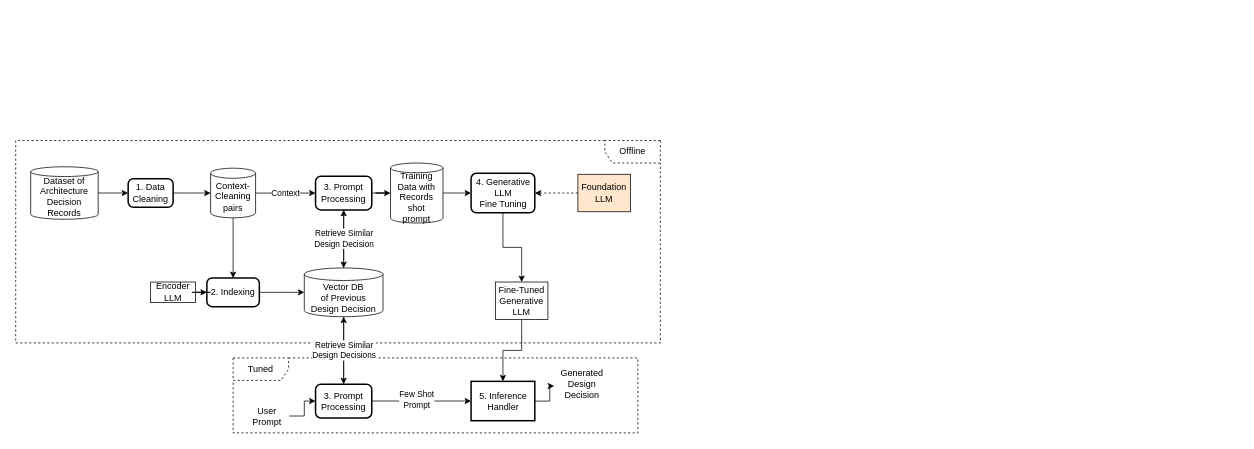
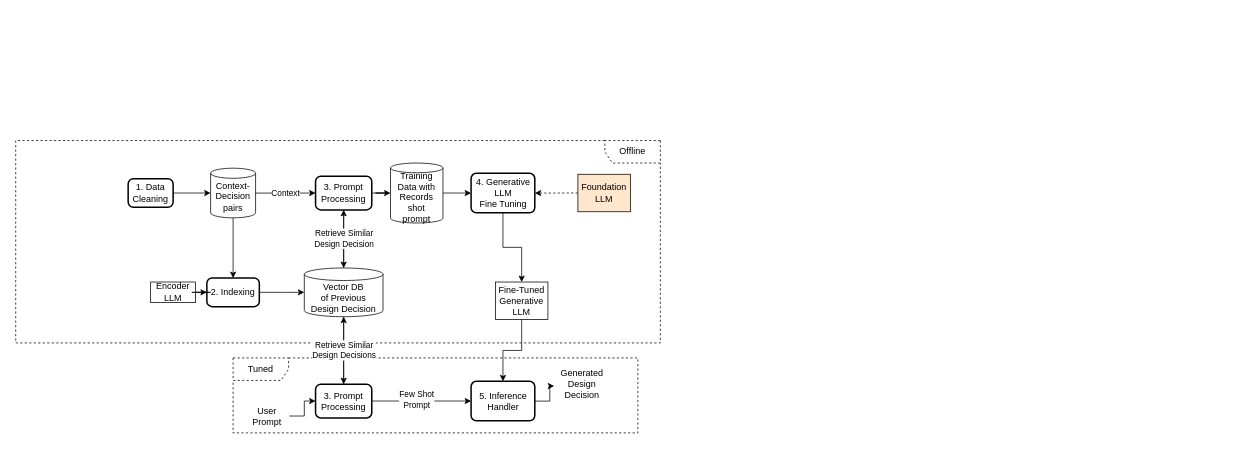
(64, 193) -> none
(121, 193) -> none
(233, 197) -> (233, 197)
(503, 401) -> (503, 401)
